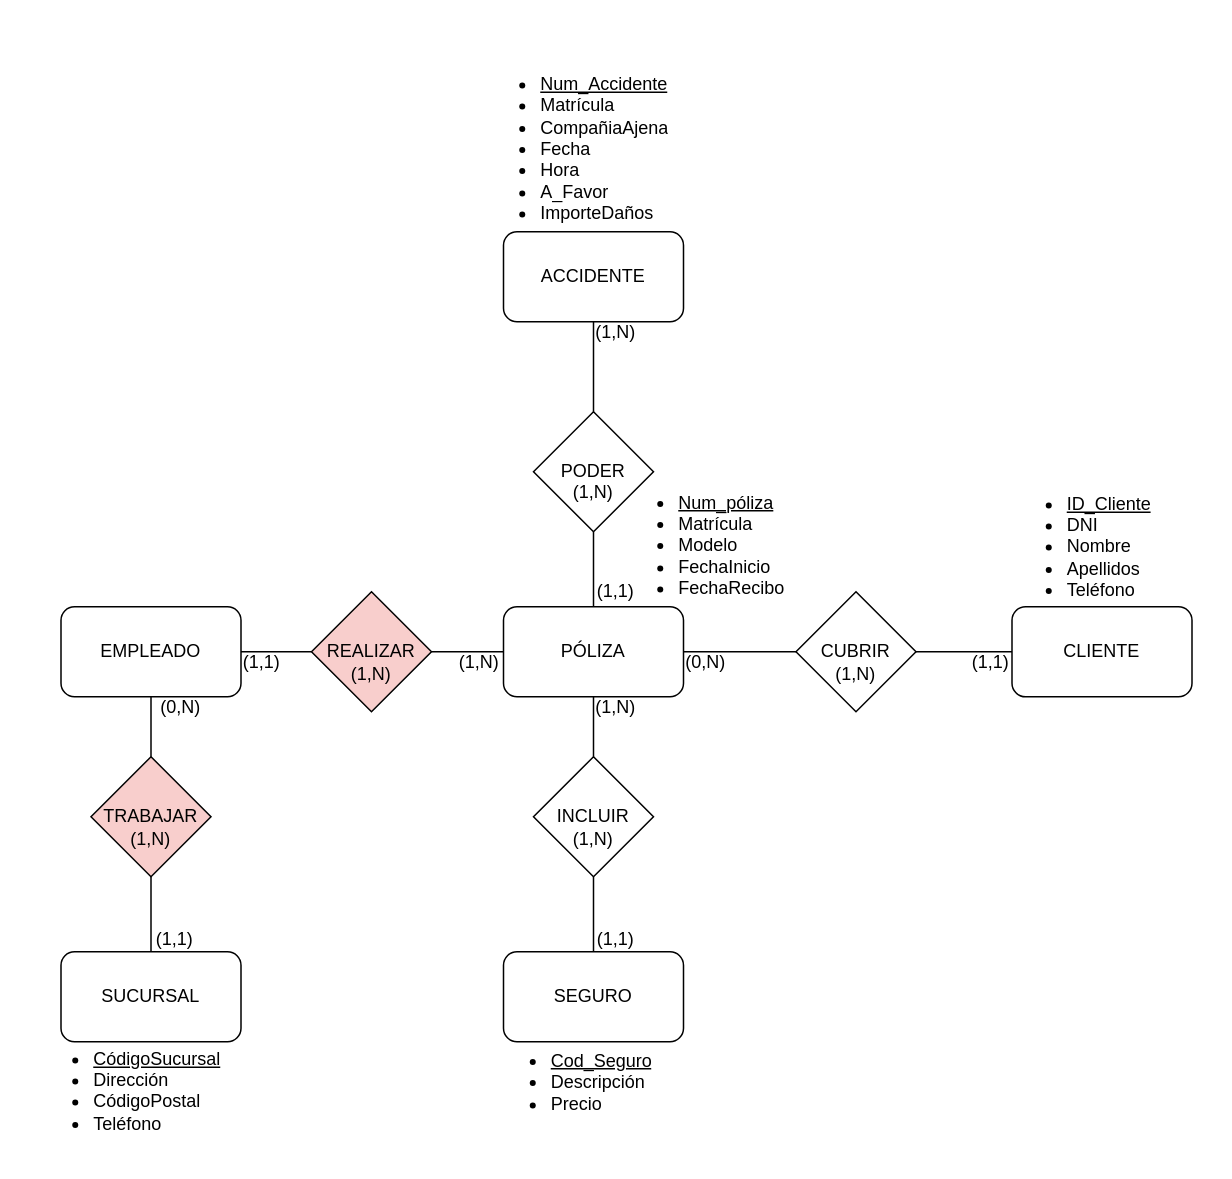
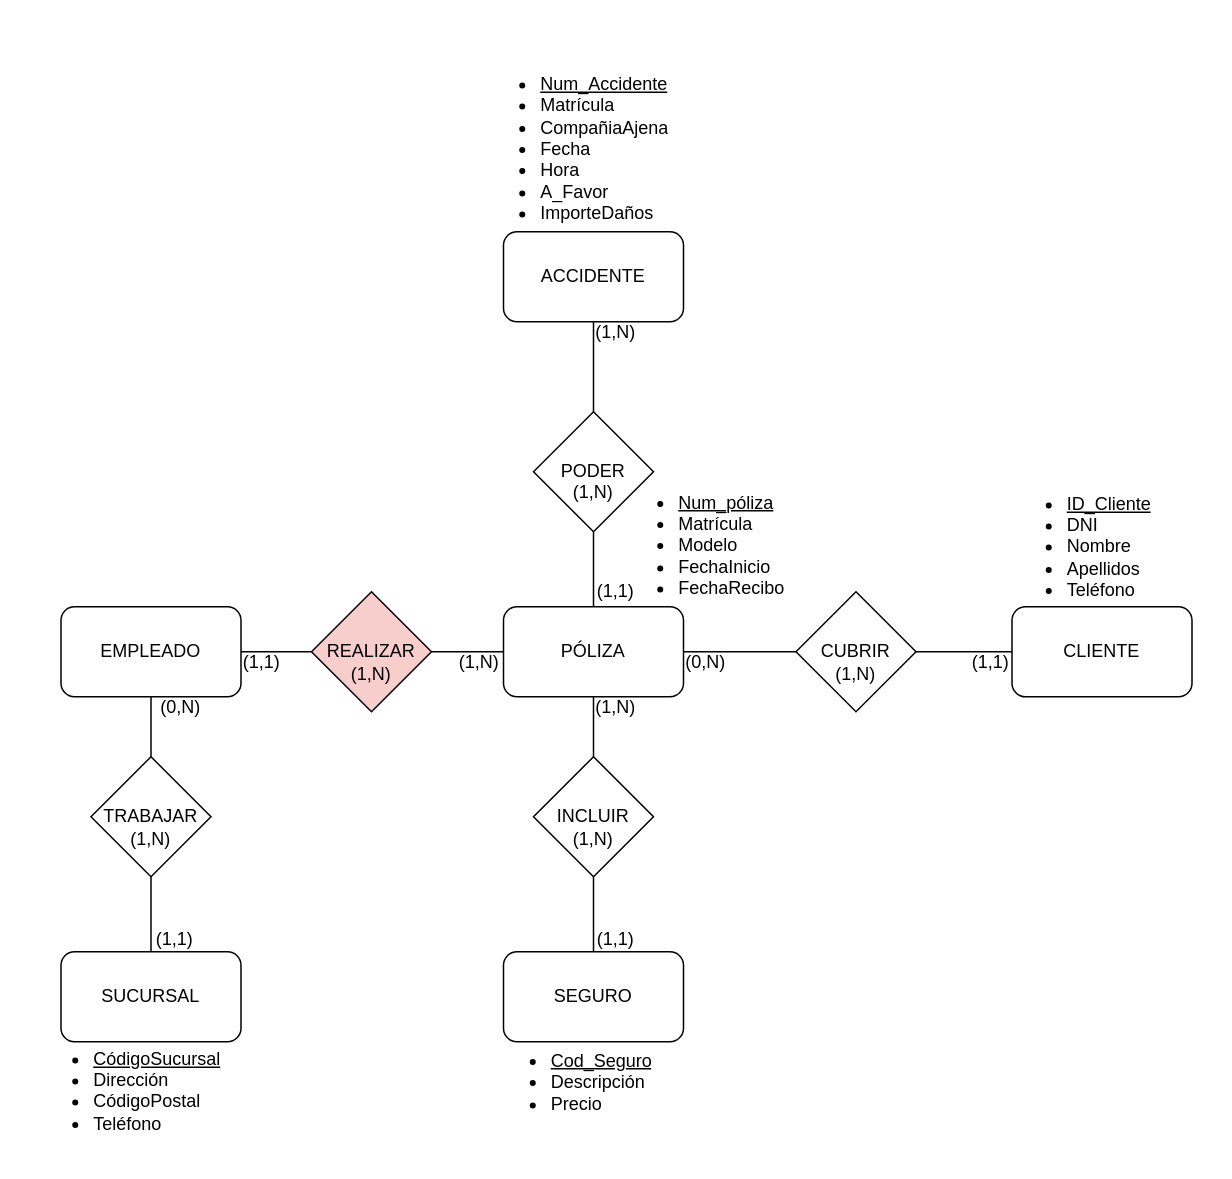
(151, 817) -> (151, 817)
